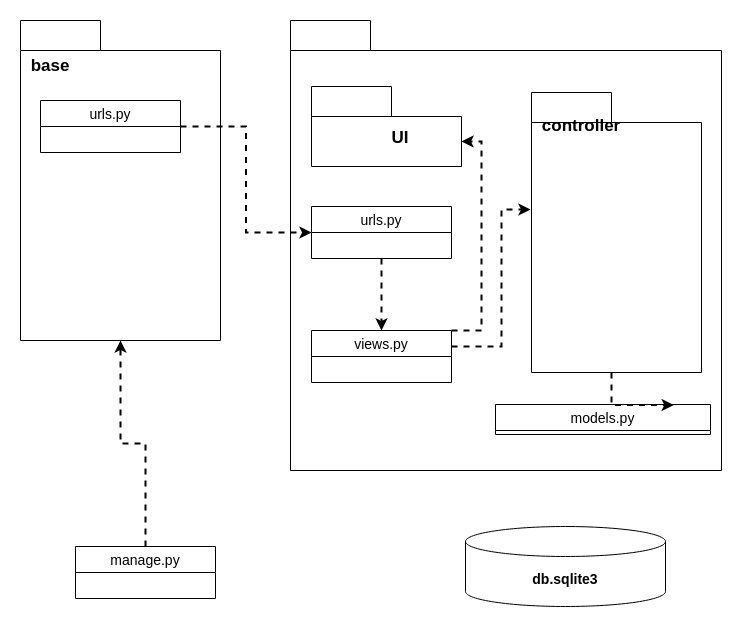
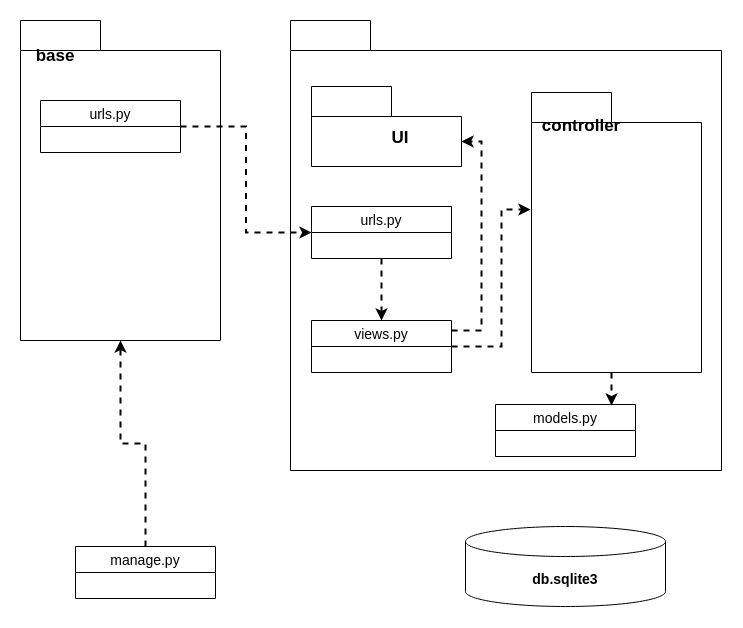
(51, 66) -> (56, 56)
(382, 357) -> (382, 347)
(603, 420) -> (566, 431)
